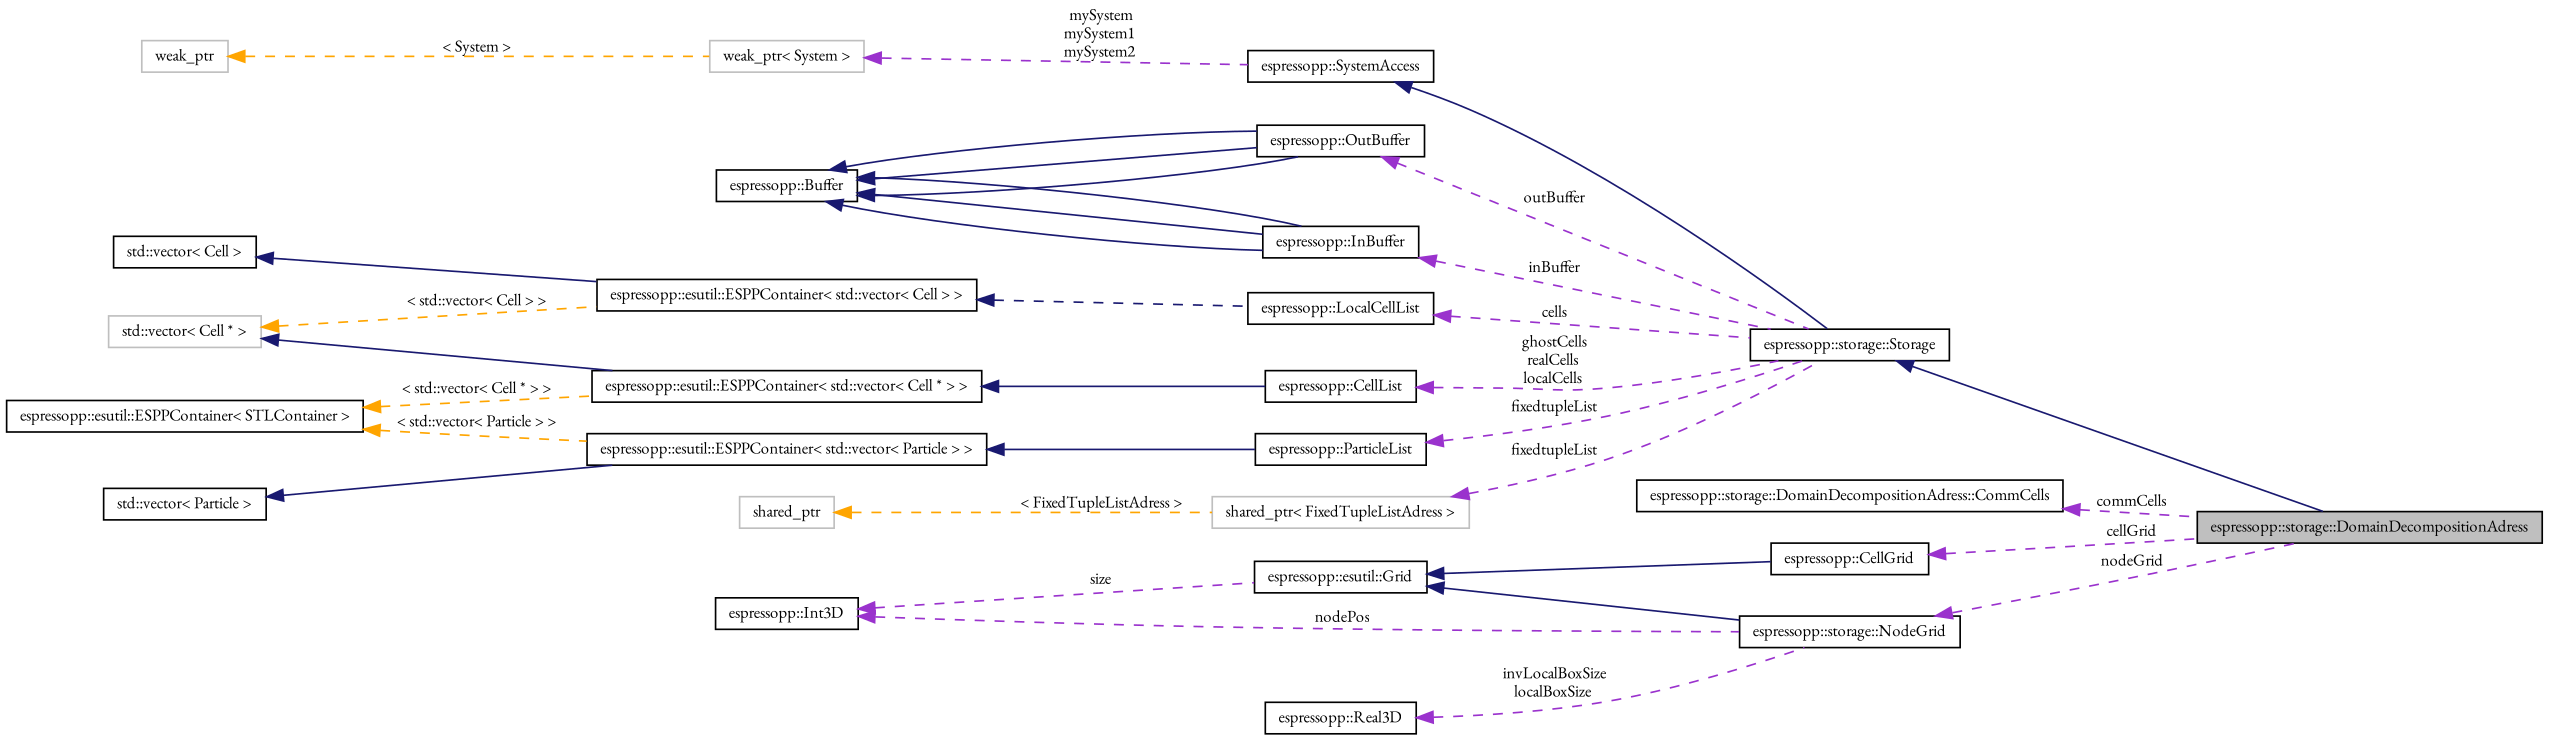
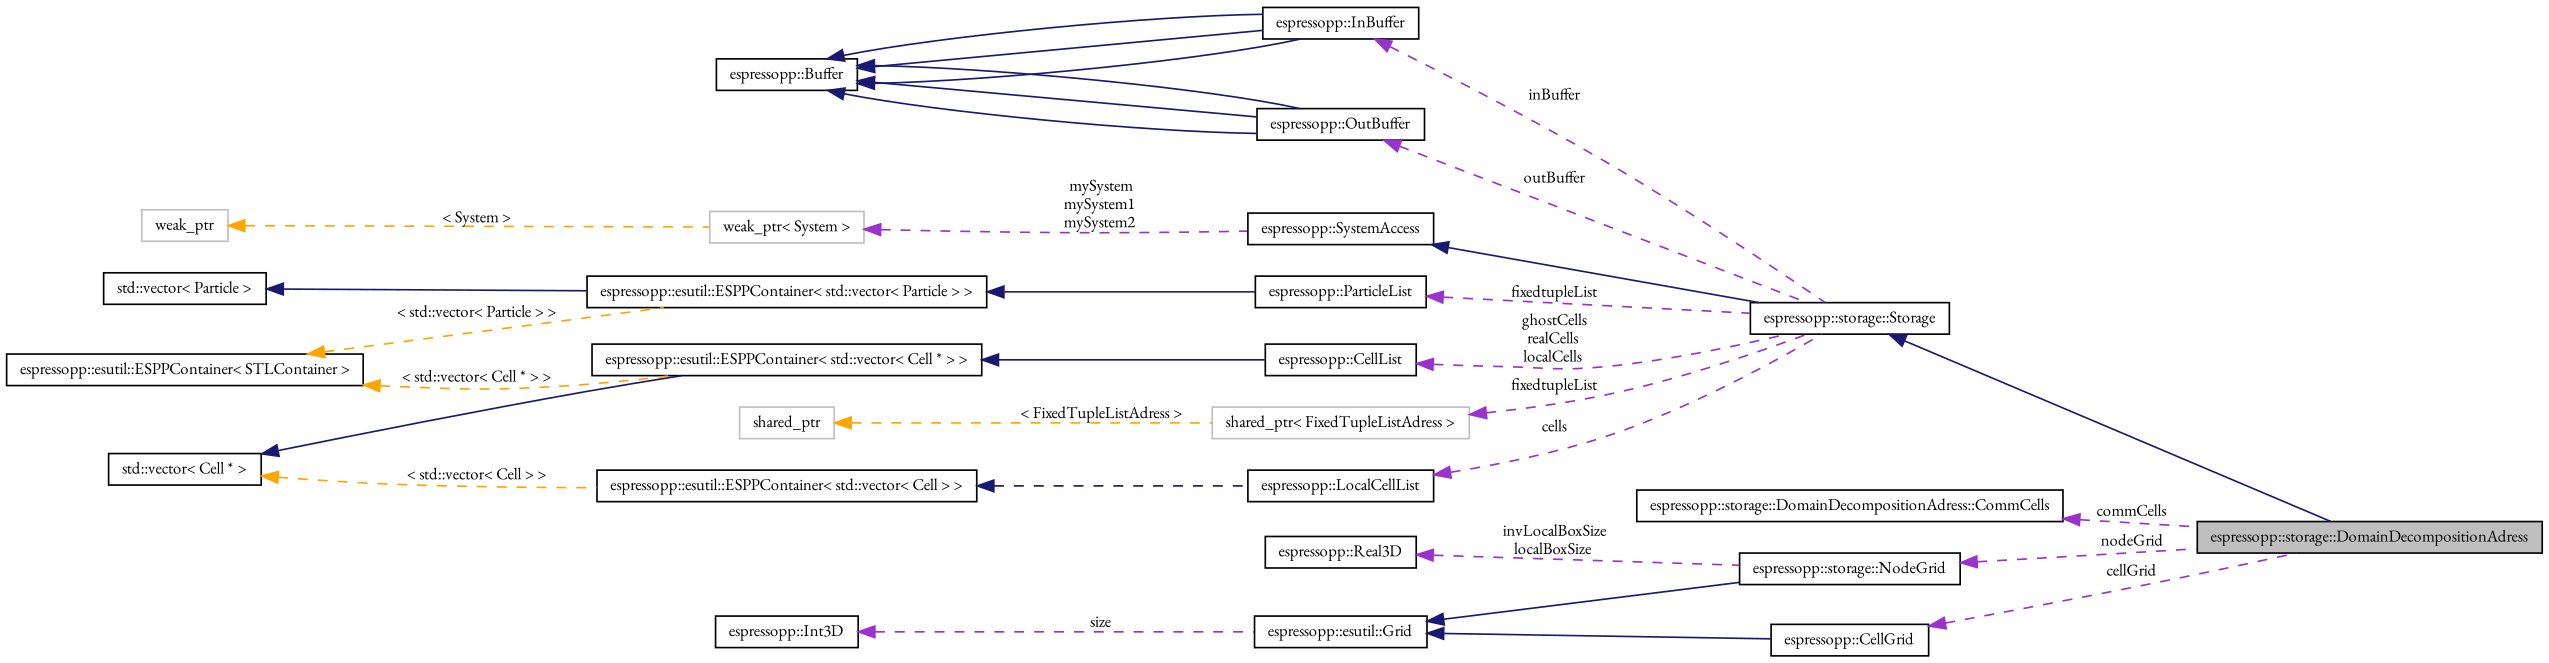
(185, 252) -> none
(185, 332) -> (185, 469)
(1307, 628) -> none
